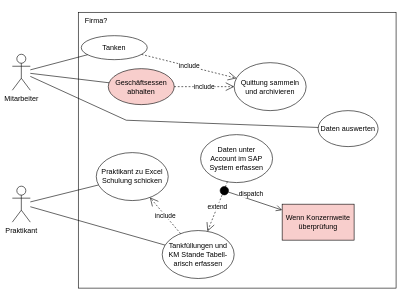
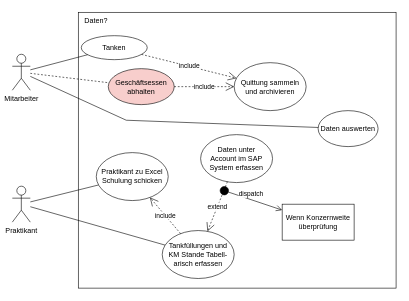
(96, 21) -> (96, 21)
(69, 78) -> (69, 78)
(318, 222) -> (318, 222)
